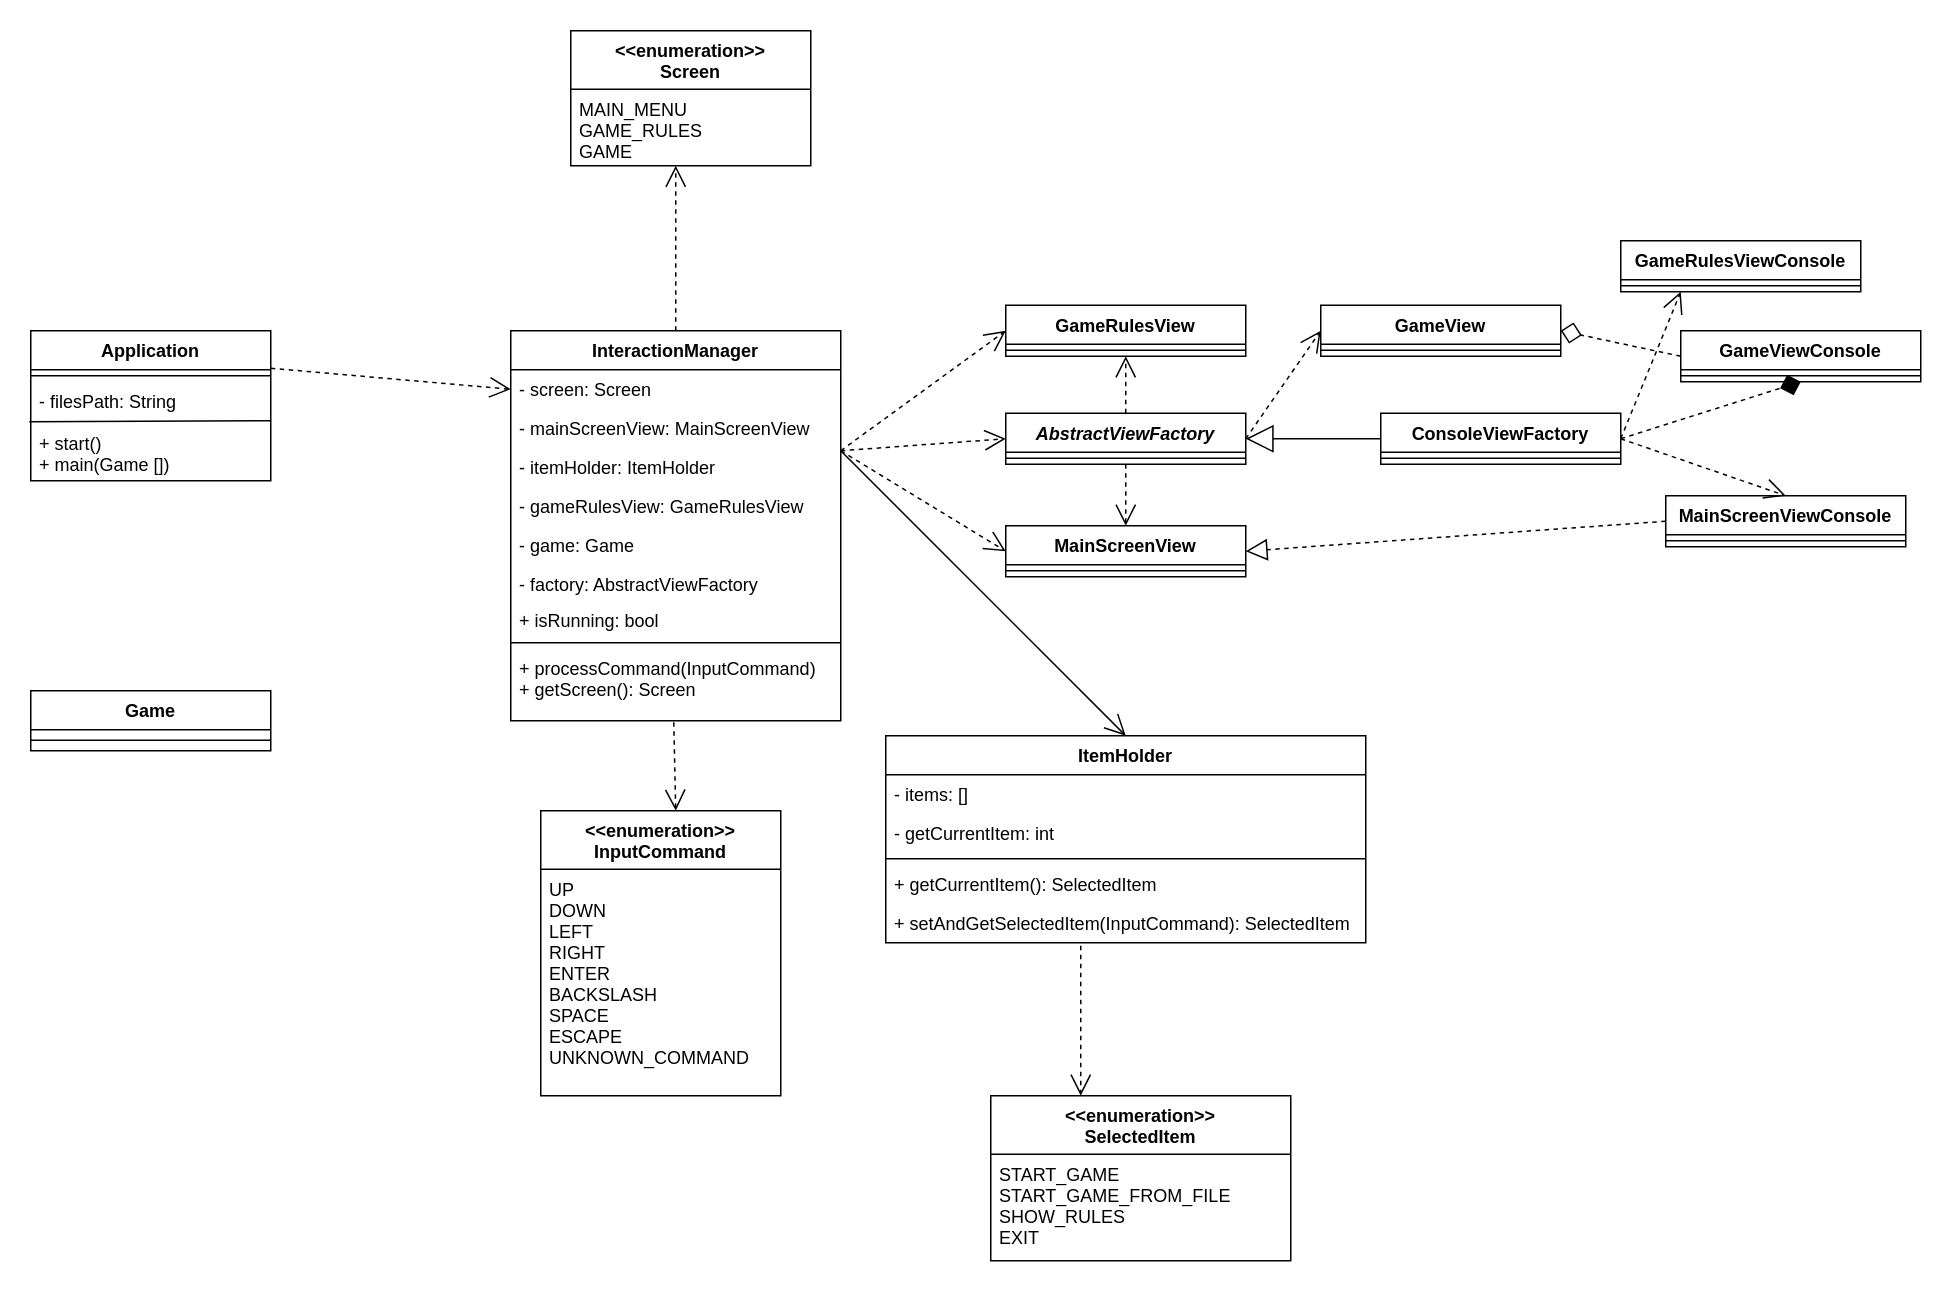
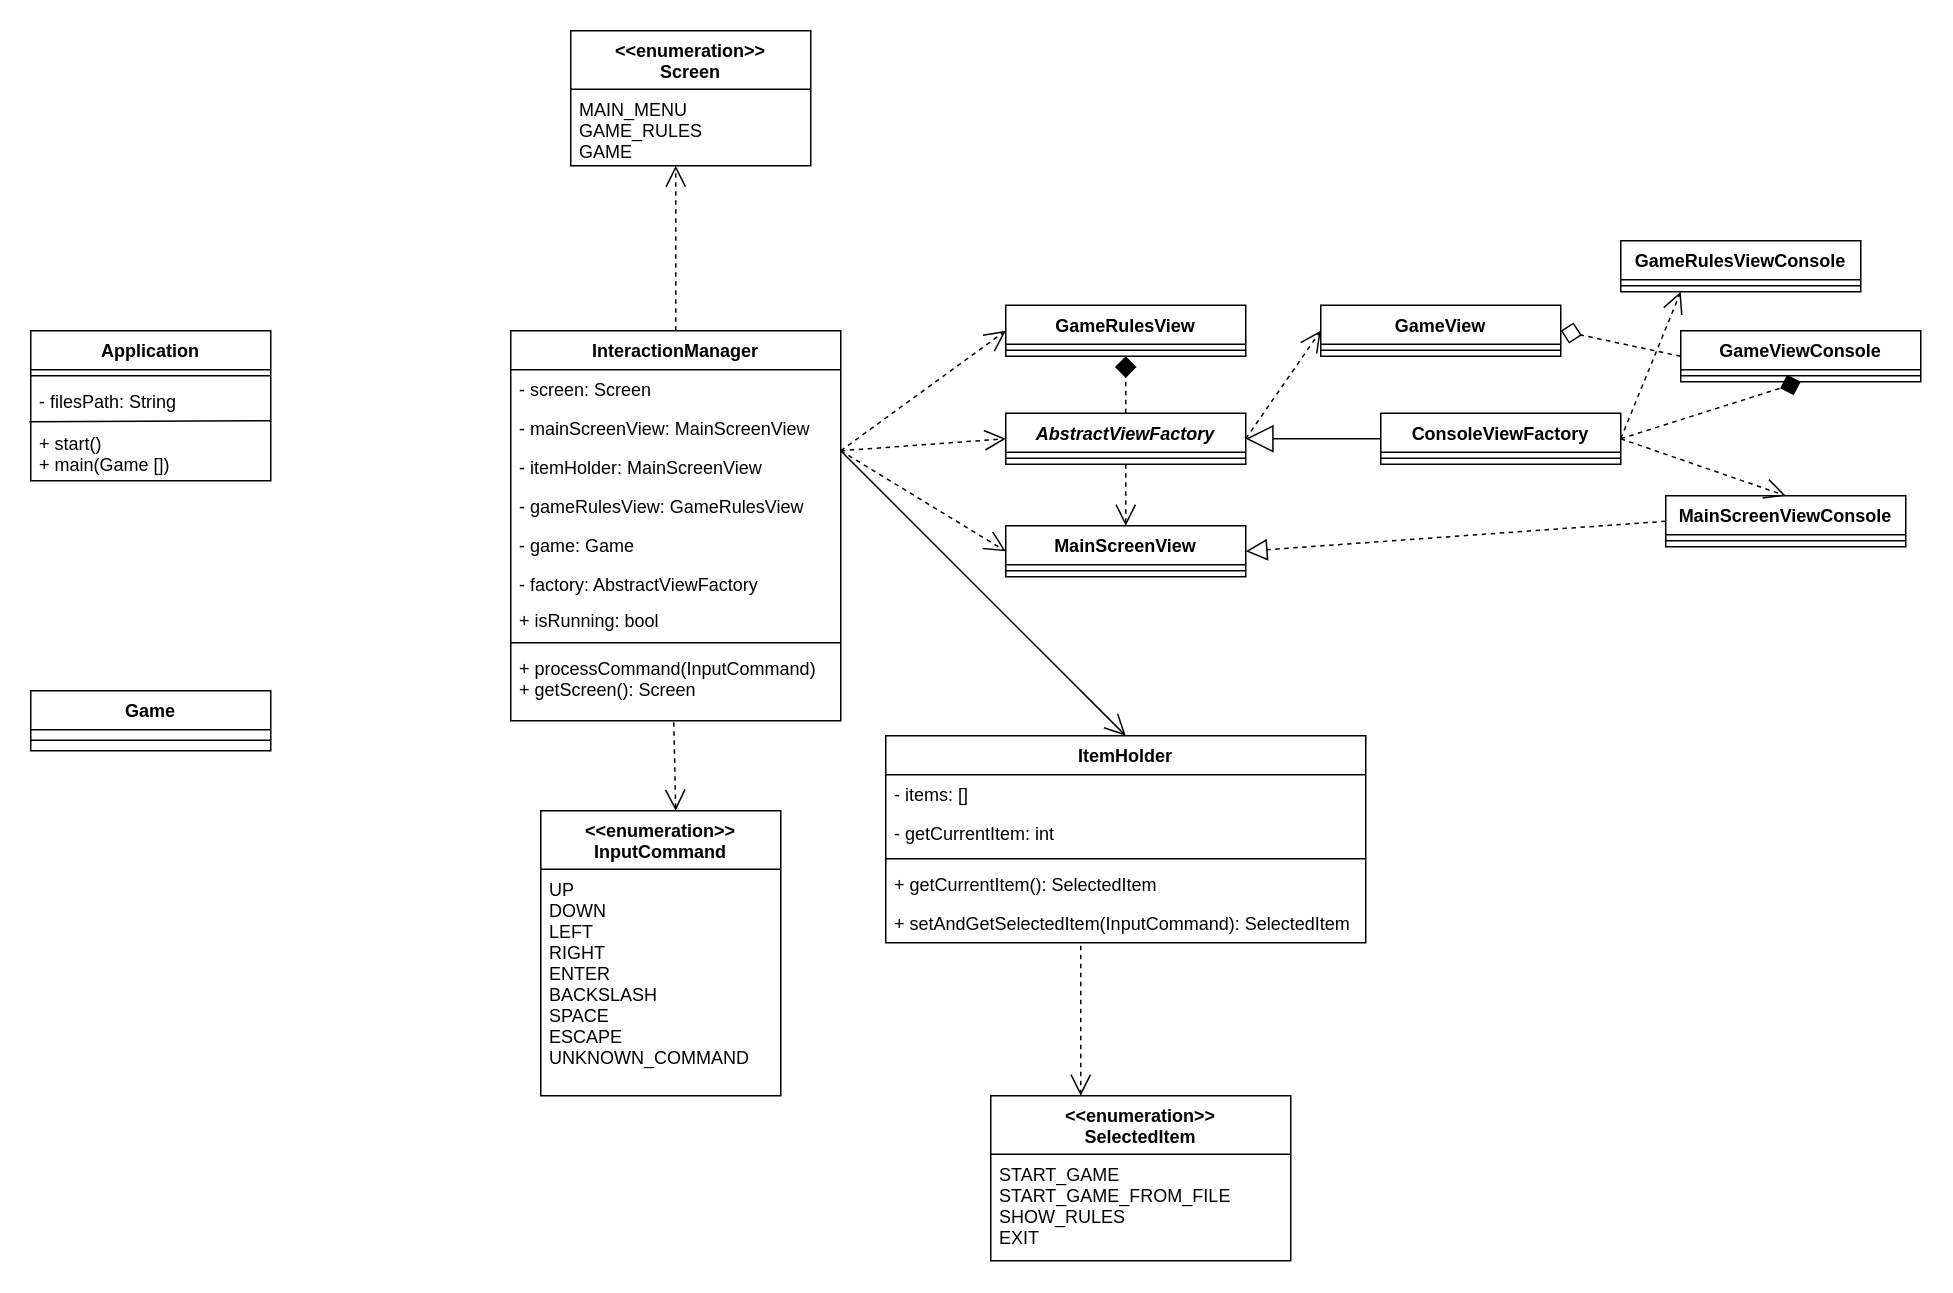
(1126, 370) -> (1126, 378)
(389, 379) -> none
(626, 468) -> (644, 468)
